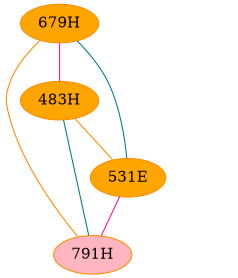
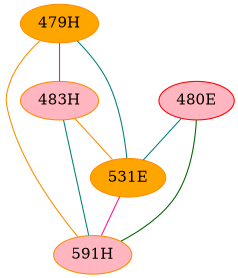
(60, 24) -> (60, 24)
(60, 101) -> (60, 101)
none -> (197, 101)
(93, 255) -> (93, 255)
